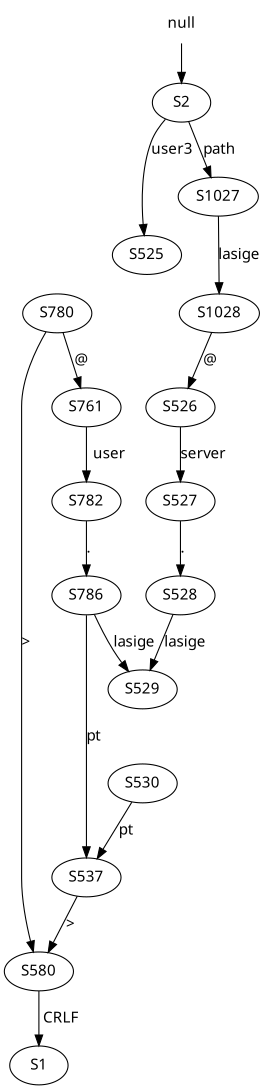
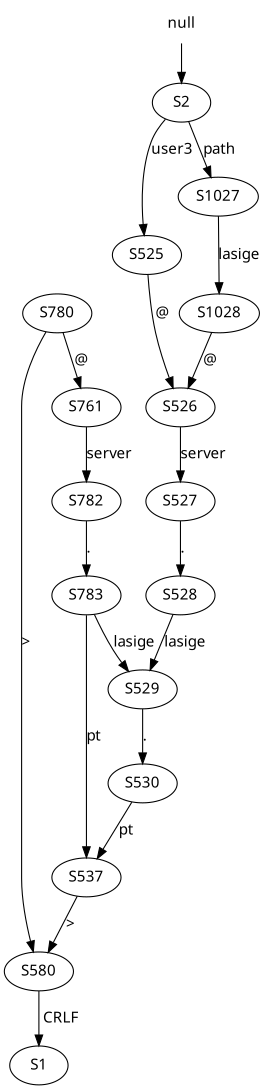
none -> (154, 327)
(110, 454) -> (110, 454)
(86, 595) -> (86, 595)
none -> (143, 731)
